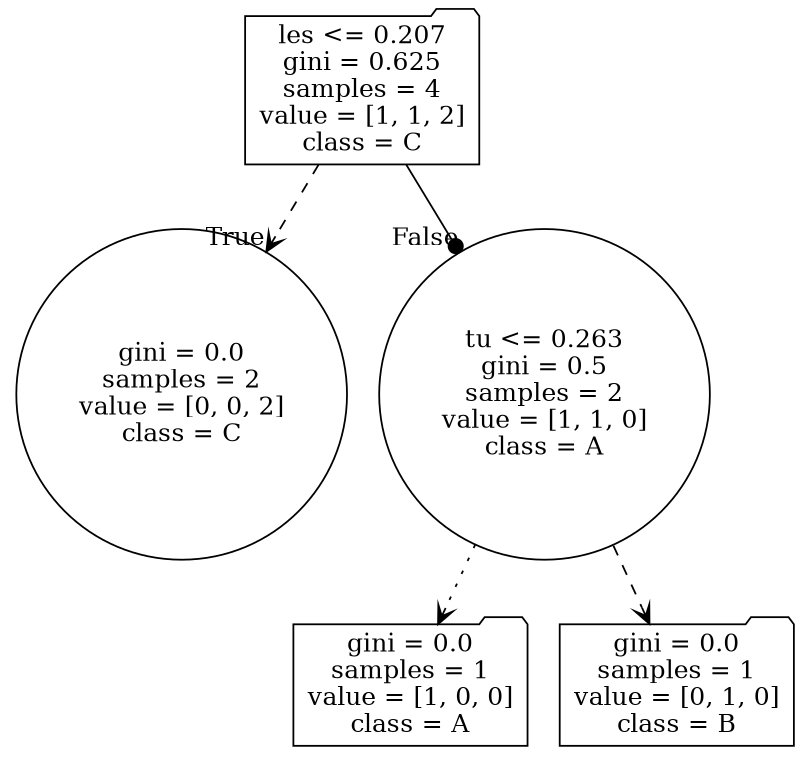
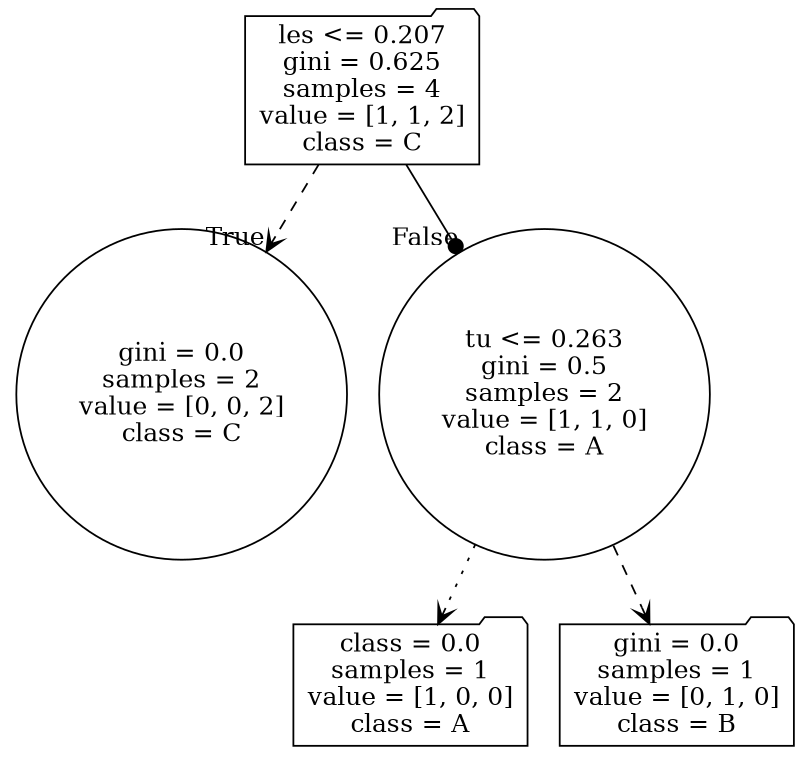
(410, 685) -> (410, 685)
